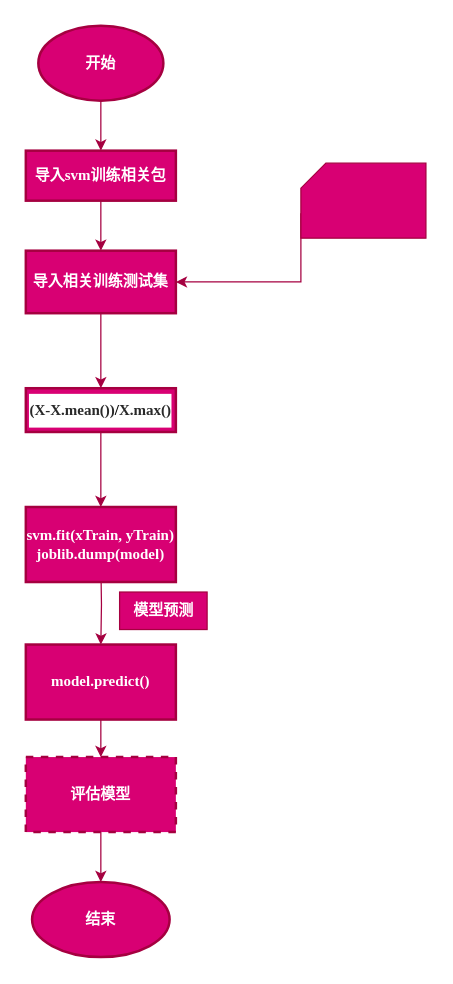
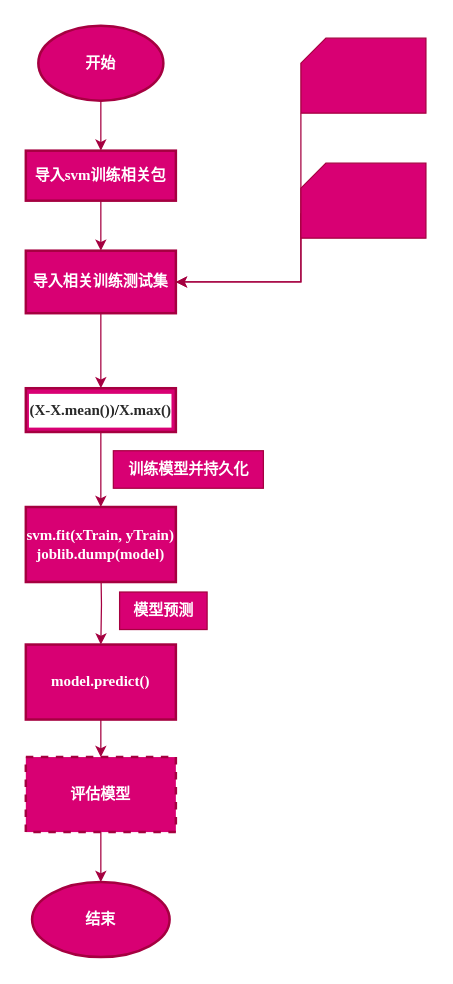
none -> (363, 76)
none -> (301, 151)
none -> (188, 469)
